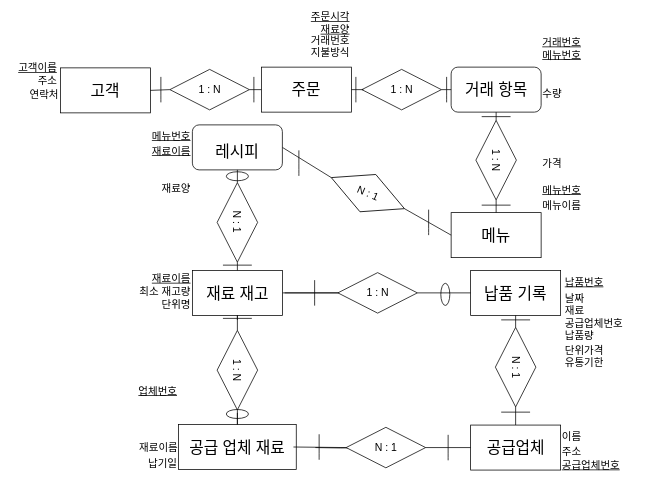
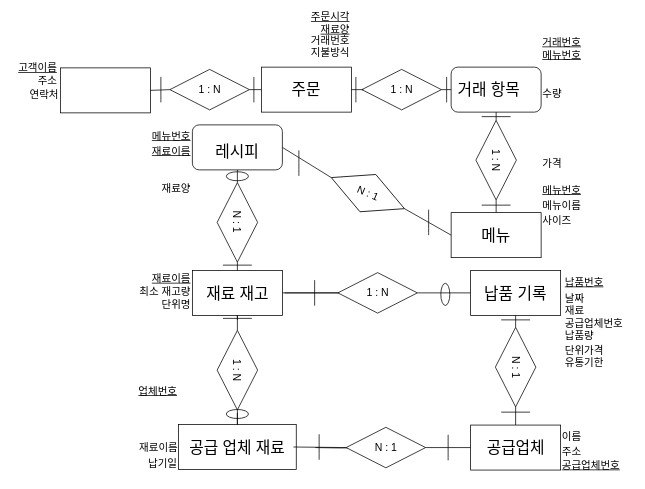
(105, 90) -> none
(496, 90) -> (489, 90)
none -> (563, 220)
